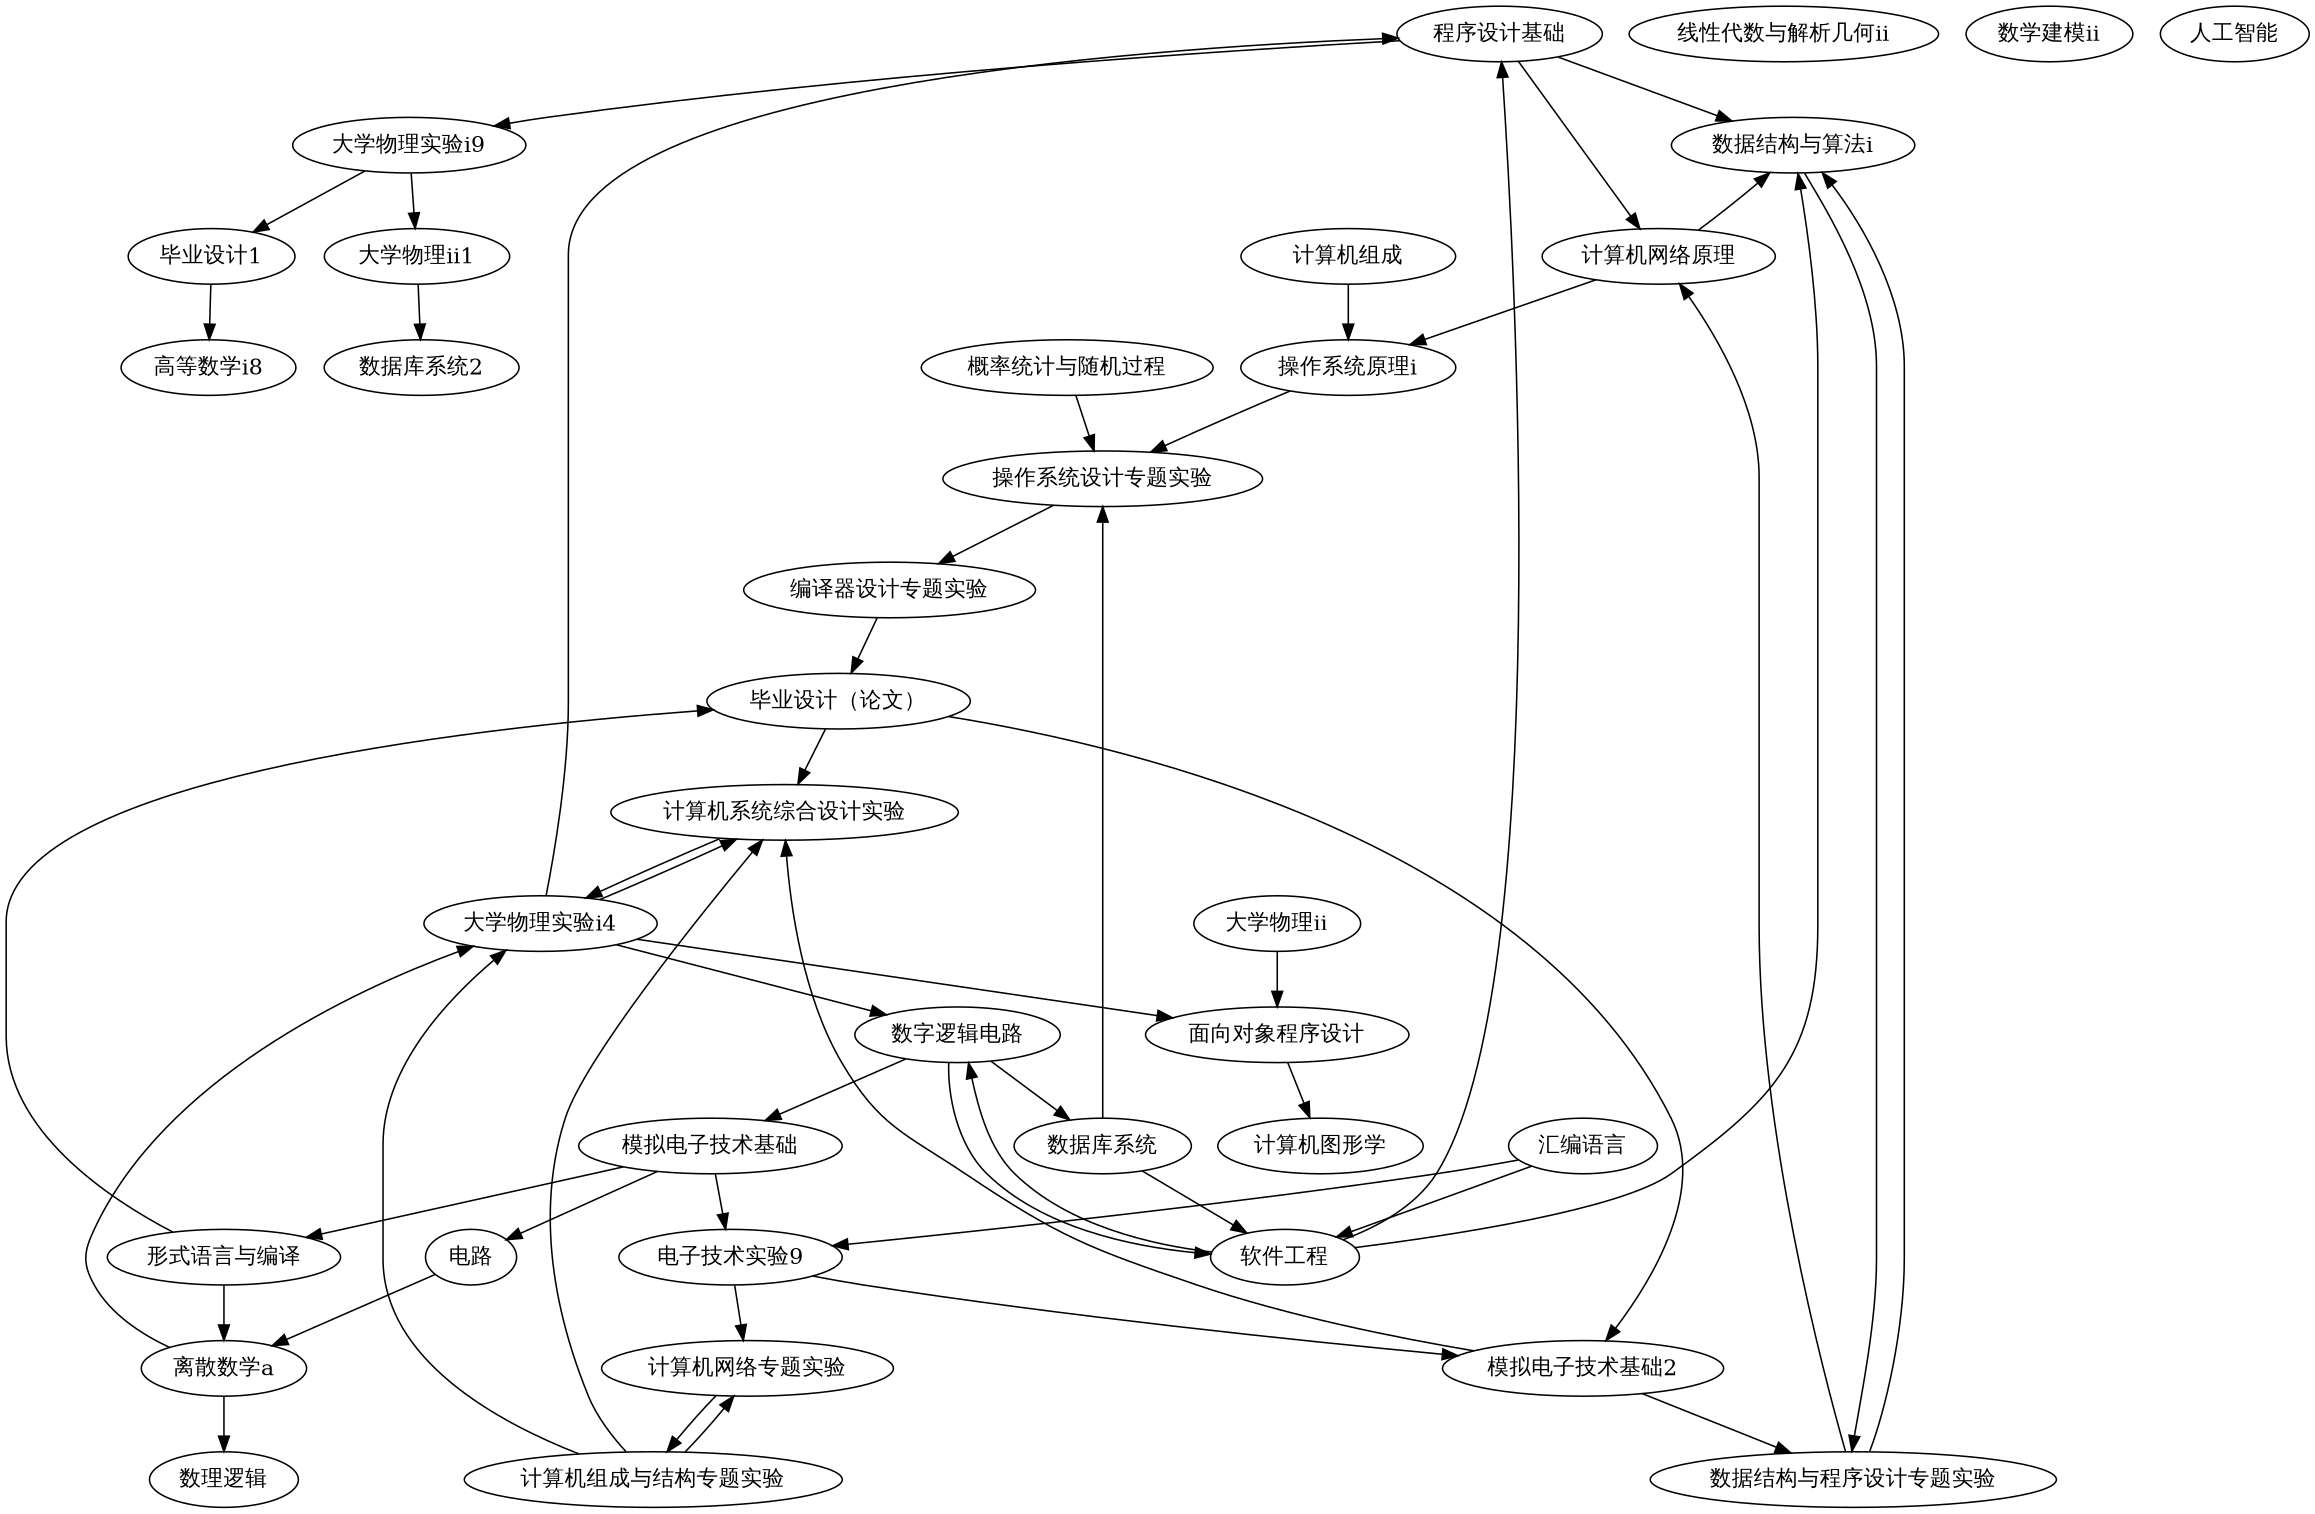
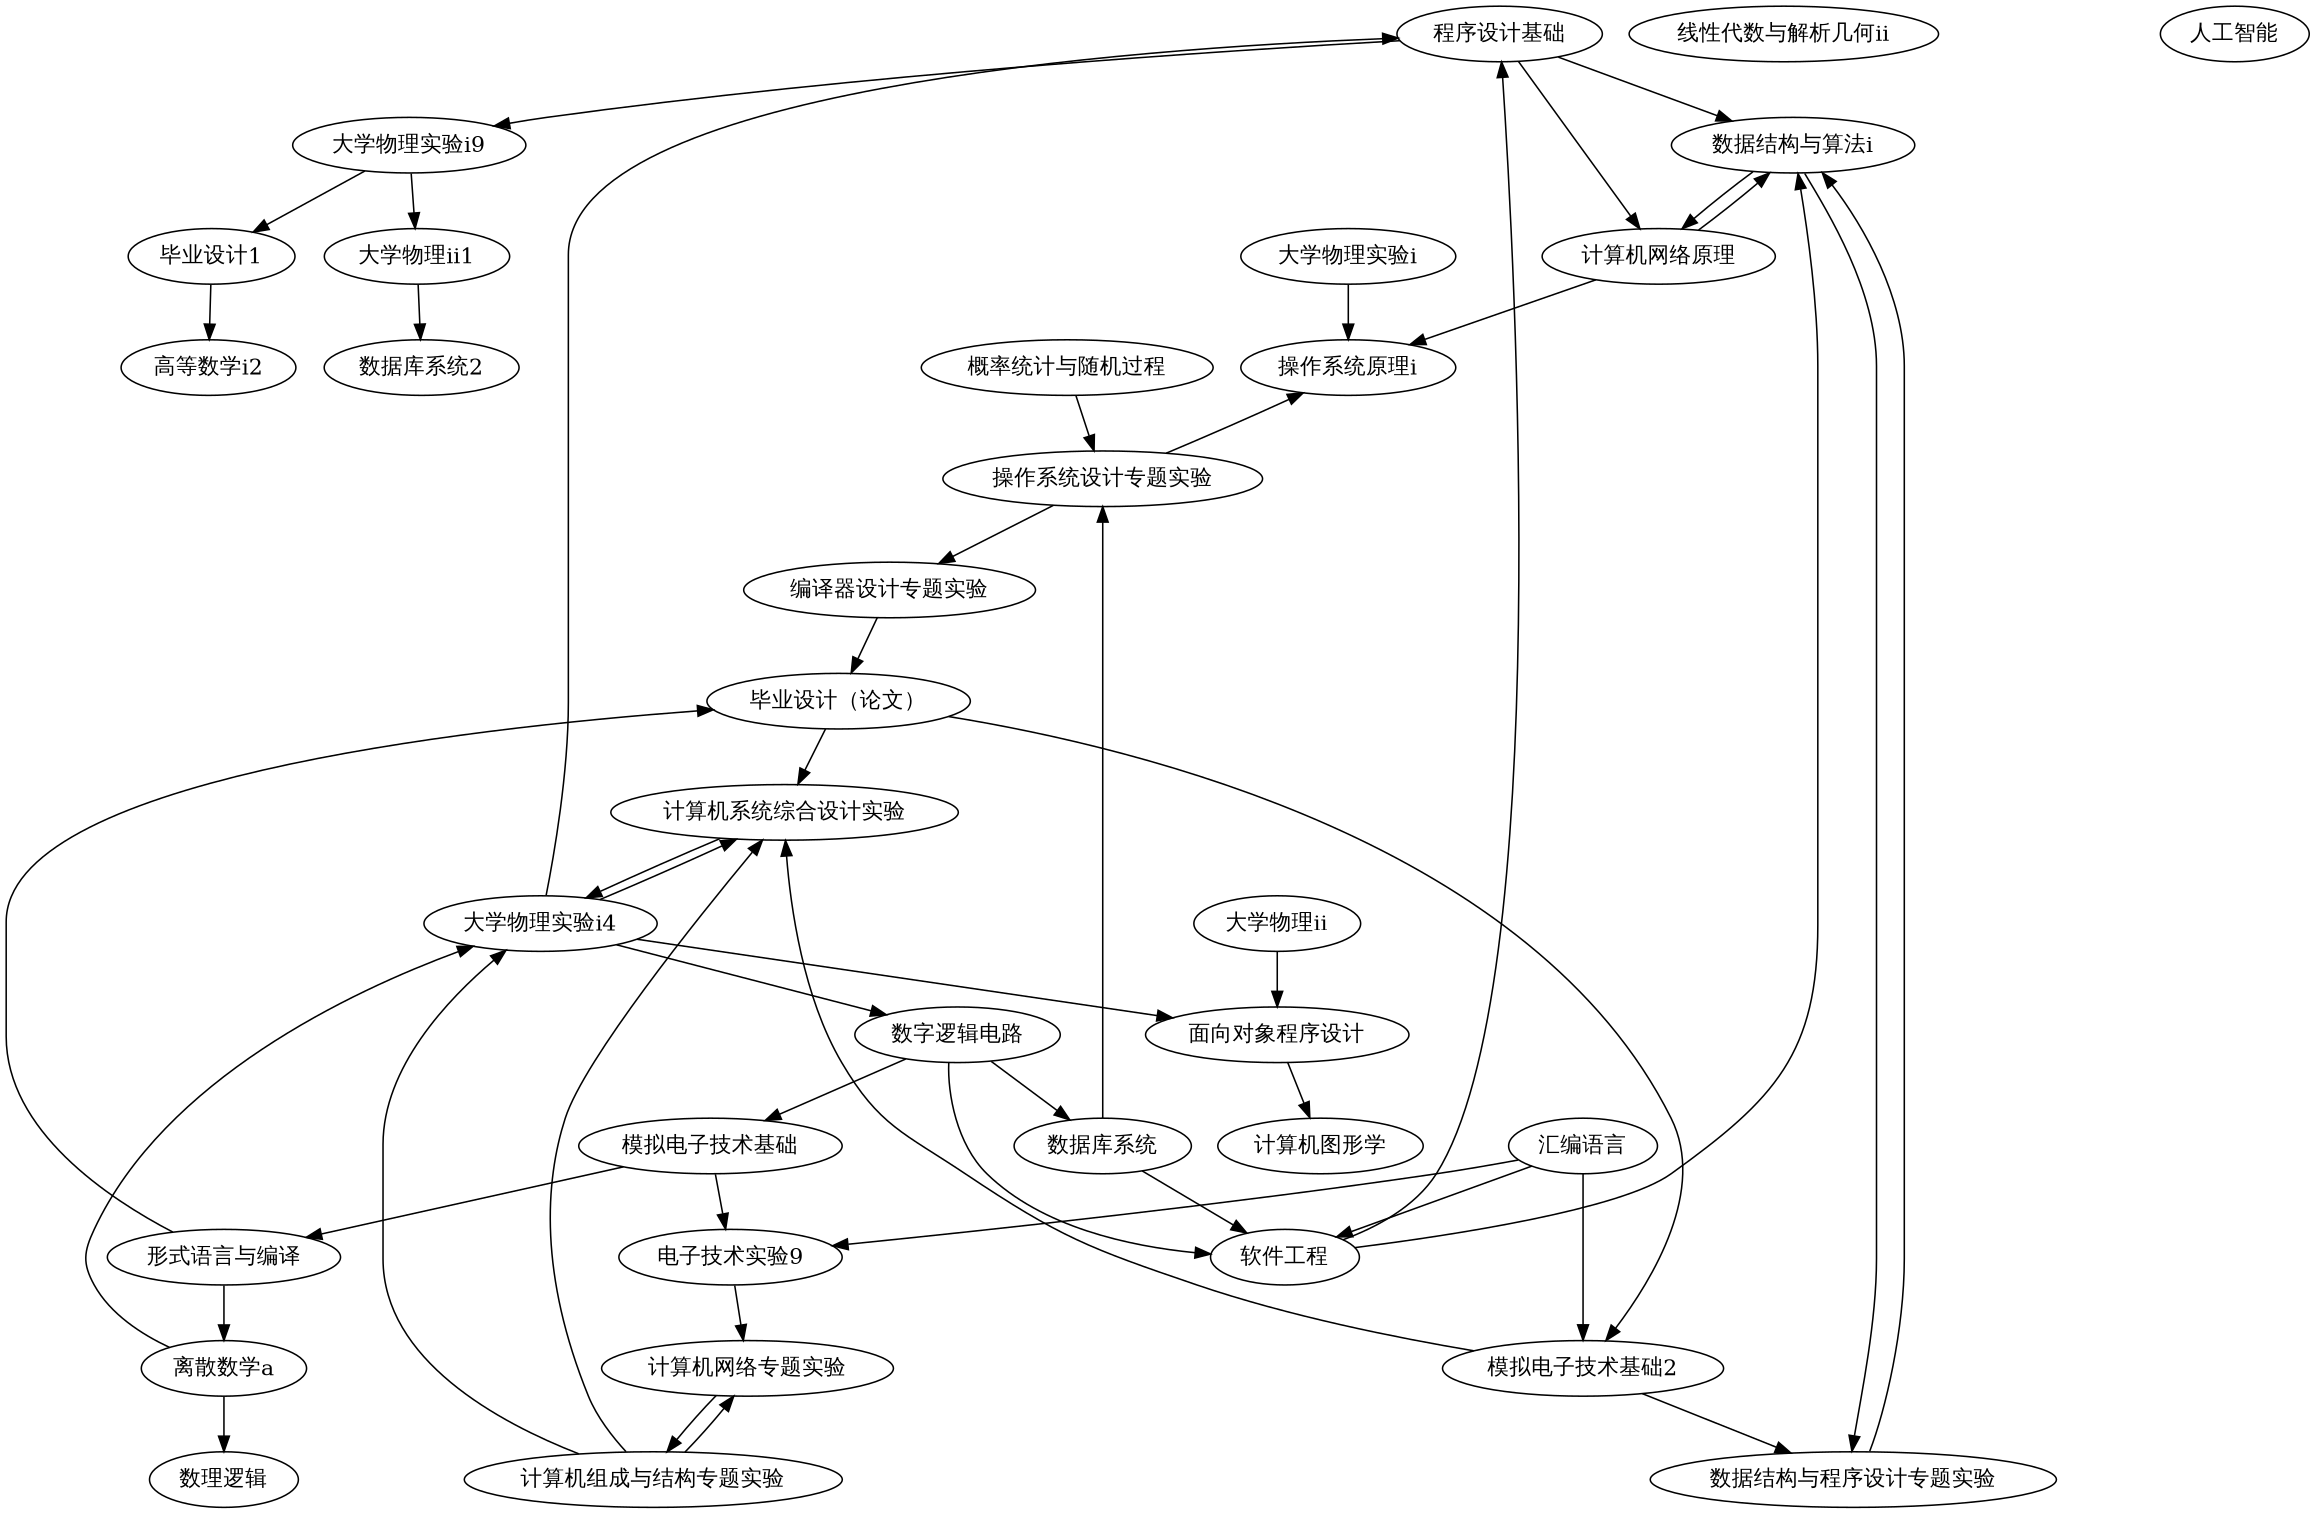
(2049, 34) -> none
(1348, 256) -> (1348, 256)
(208, 368) -> (208, 368)
(1227, 418) -> (1228, 427)
(1759, 870) -> (1723, 195)
(1059, 1206) -> none
(471, 1257) -> none
(1127, 1321) -> (1583, 1249)
